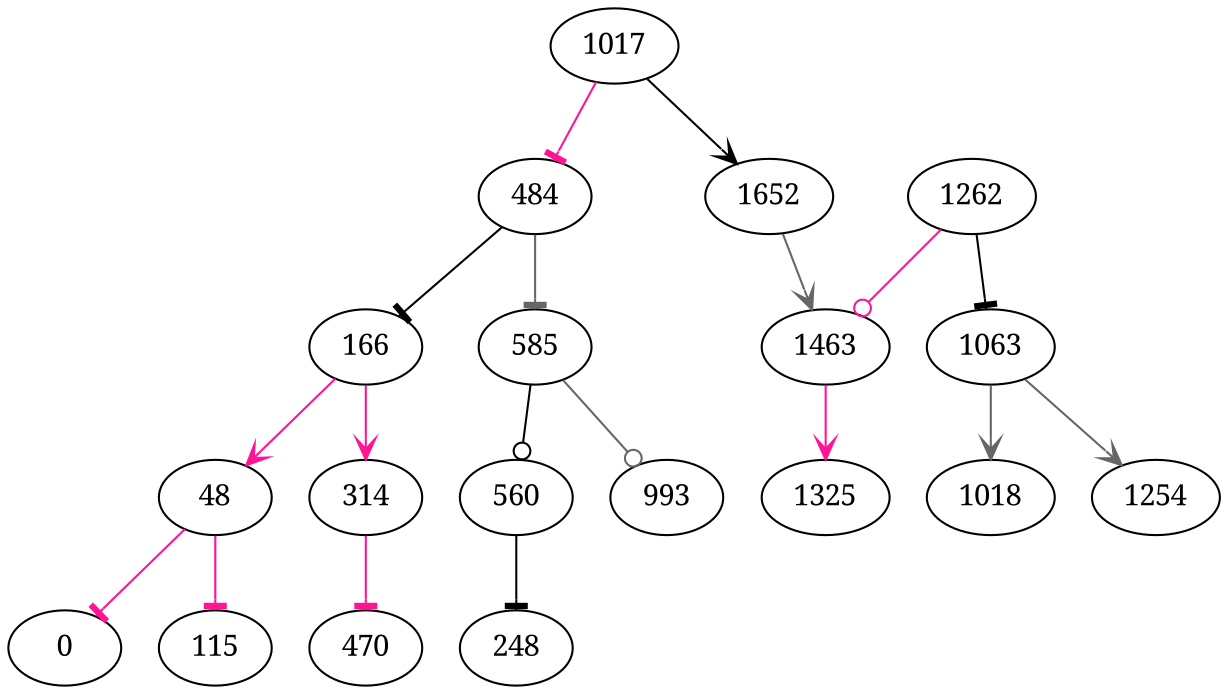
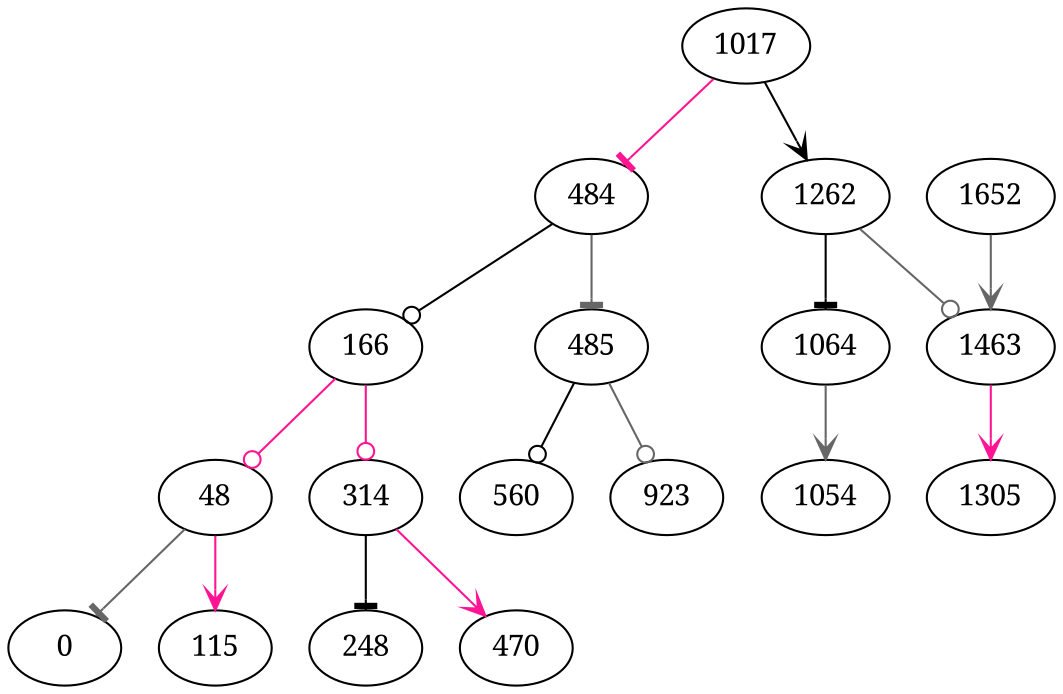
(684, 114) -> (781, 111)
(905, 266) -> (902, 266)
(454, 268) -> (486, 267)
(535, 347) -> (592, 347)
(991, 347) -> (826, 347)
(366, 412) -> (366, 414)
(298, 415) -> (297, 416)
(667, 497) -> (667, 497)
(826, 497) -> (991, 497)
(991, 497) -> none
(1156, 497) -> (826, 497)
(215, 568) -> (215, 562)
(366, 568) -> (433, 565)
(516, 568) -> (366, 568)
(144, 569) -> (144, 569)
